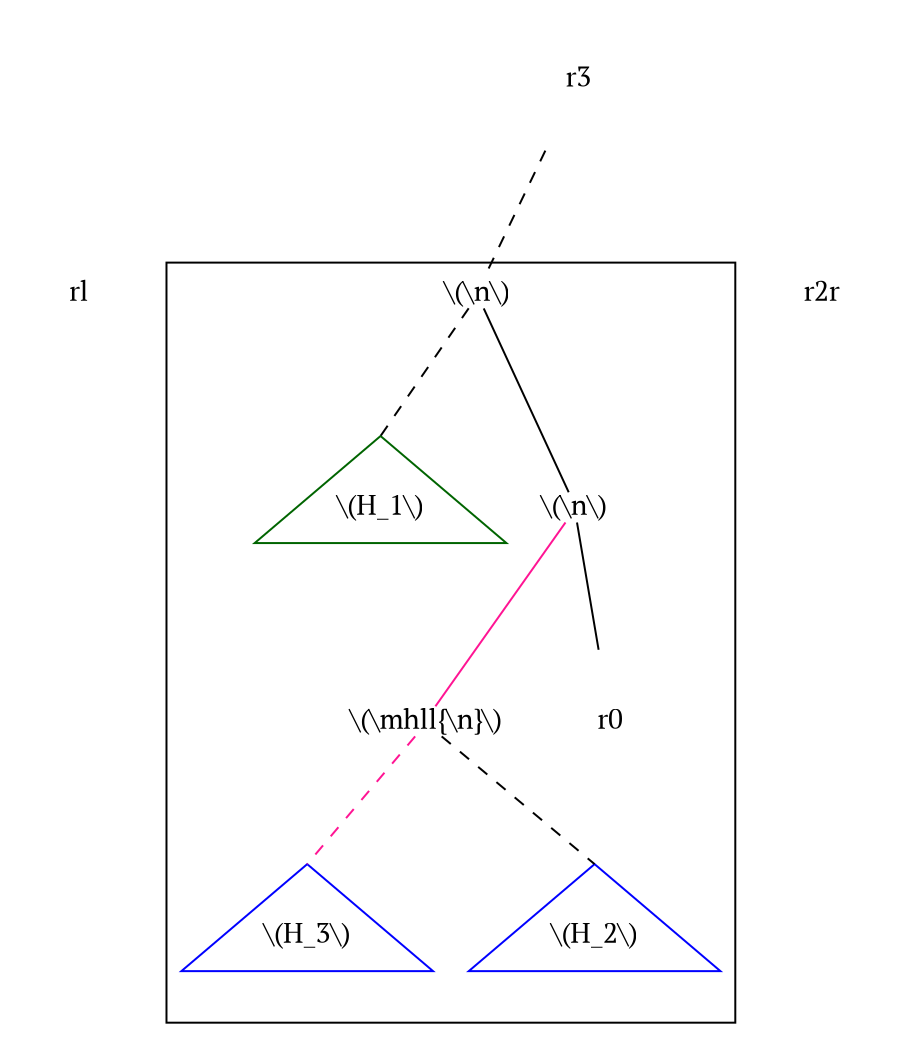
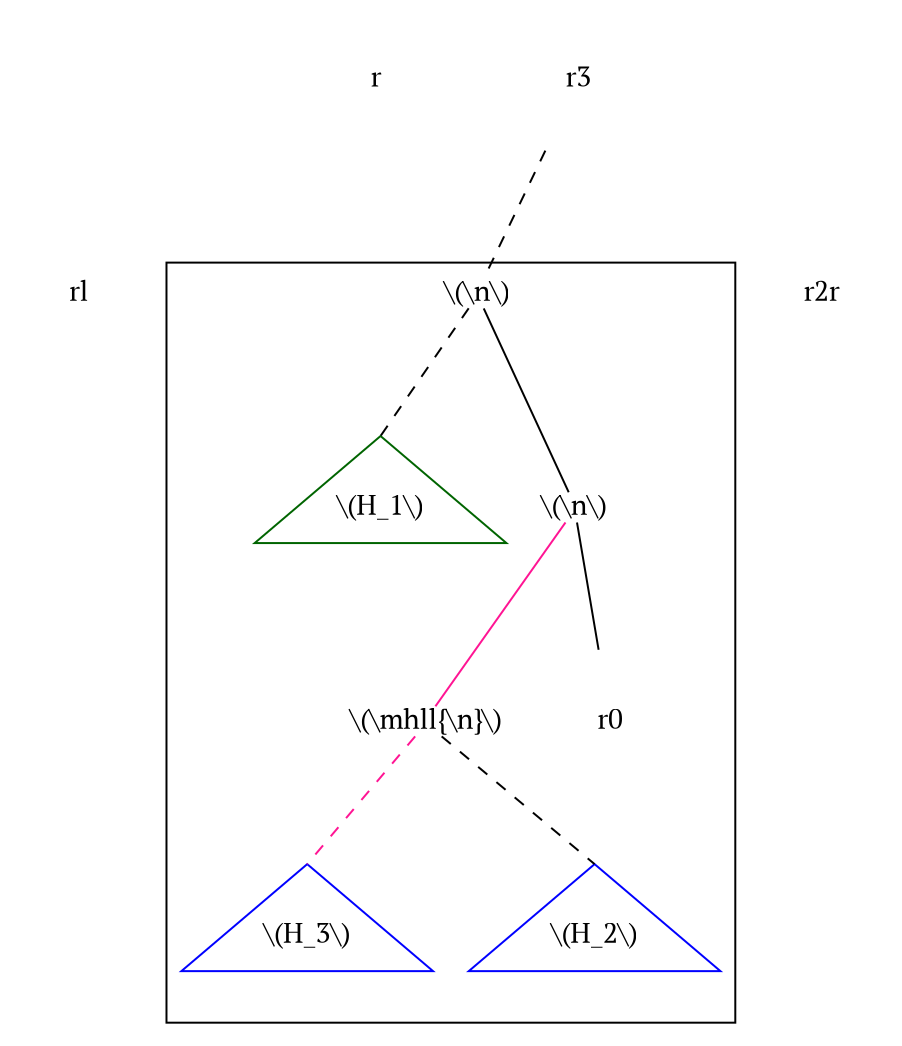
none -> (377, 79)
